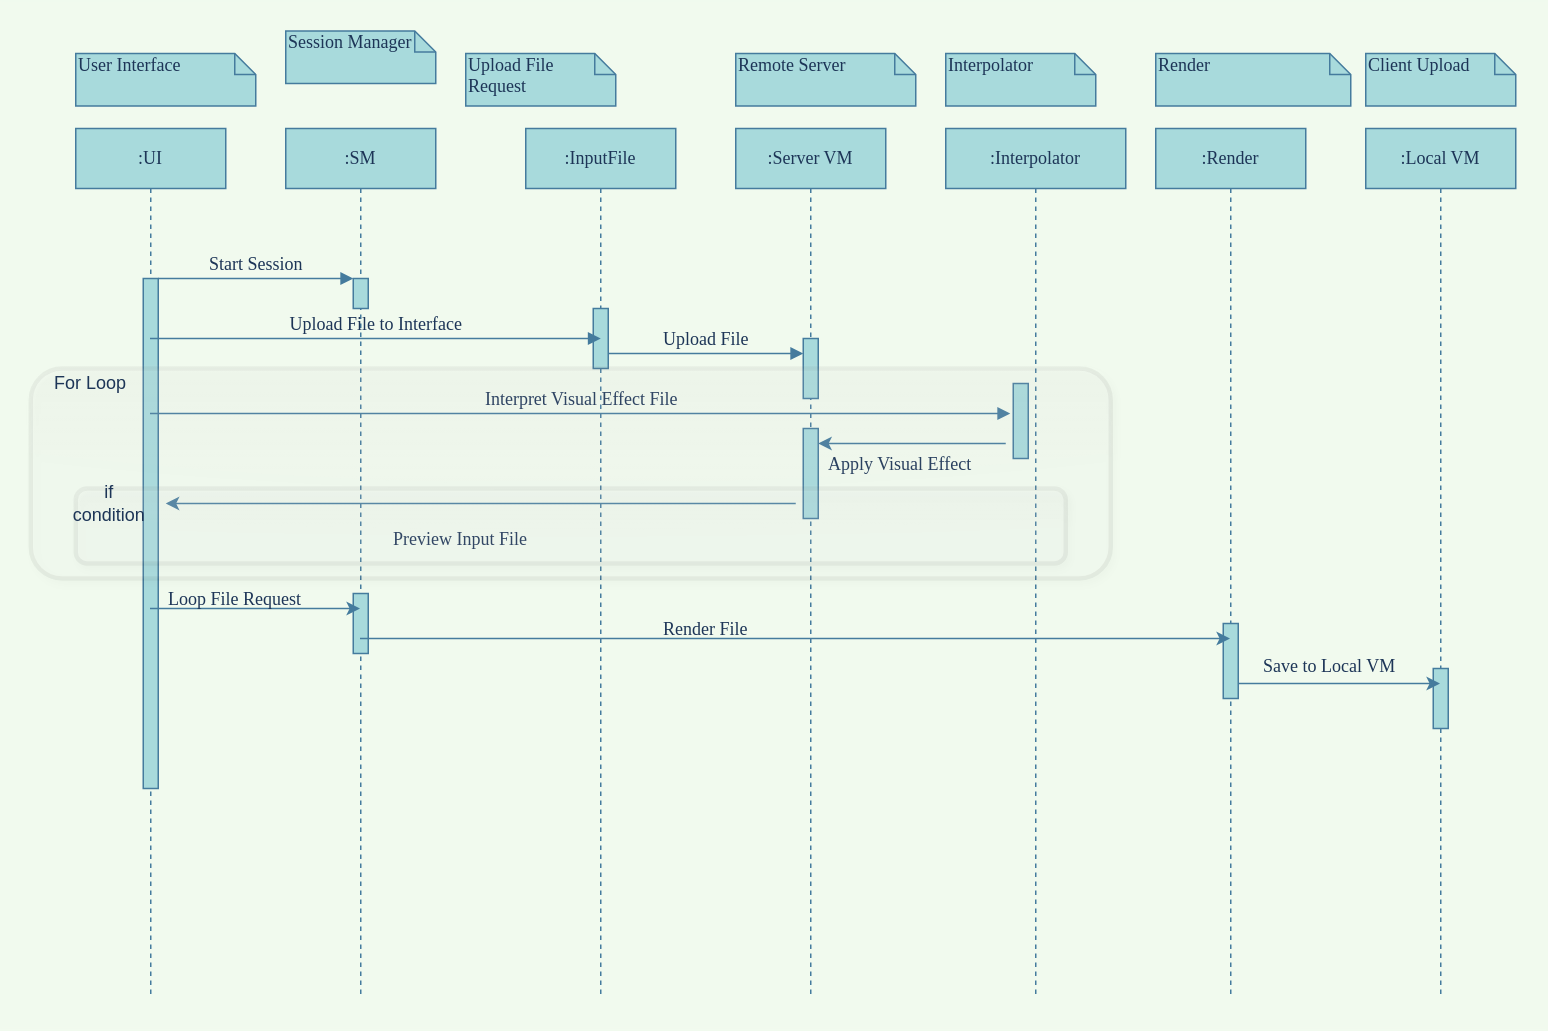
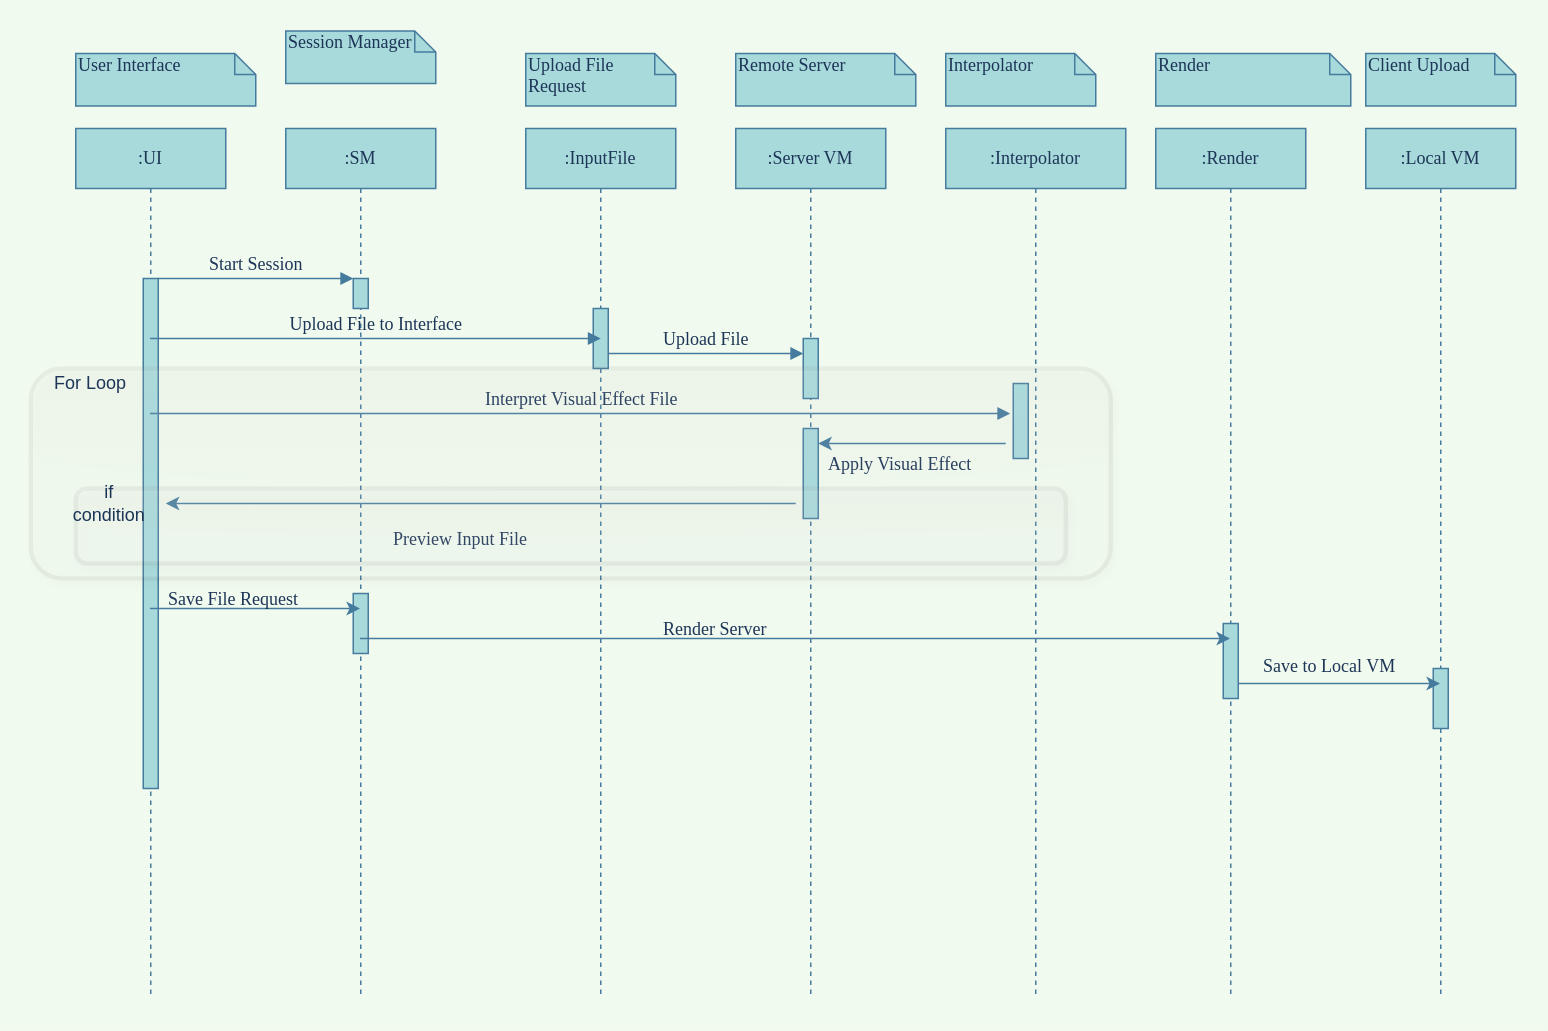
(541, 80) -> (601, 80)
(245, 600) -> (245, 600)
(712, 630) -> (727, 630)
